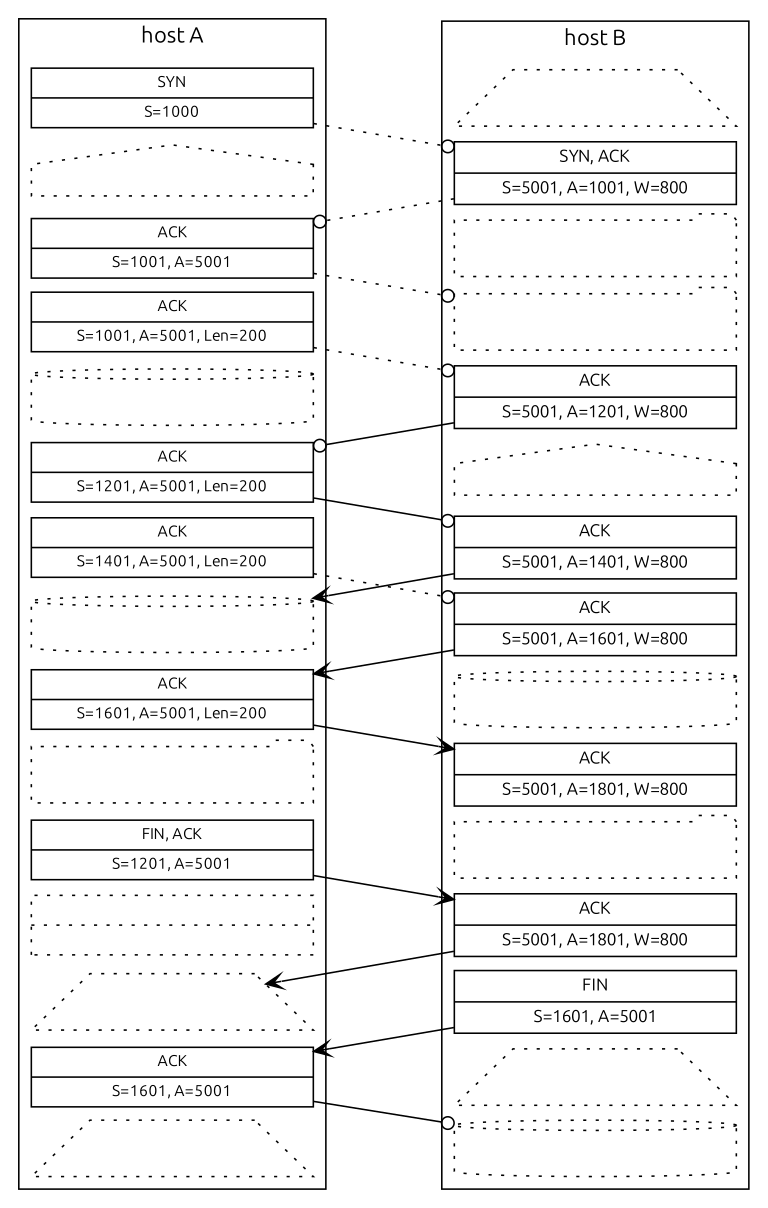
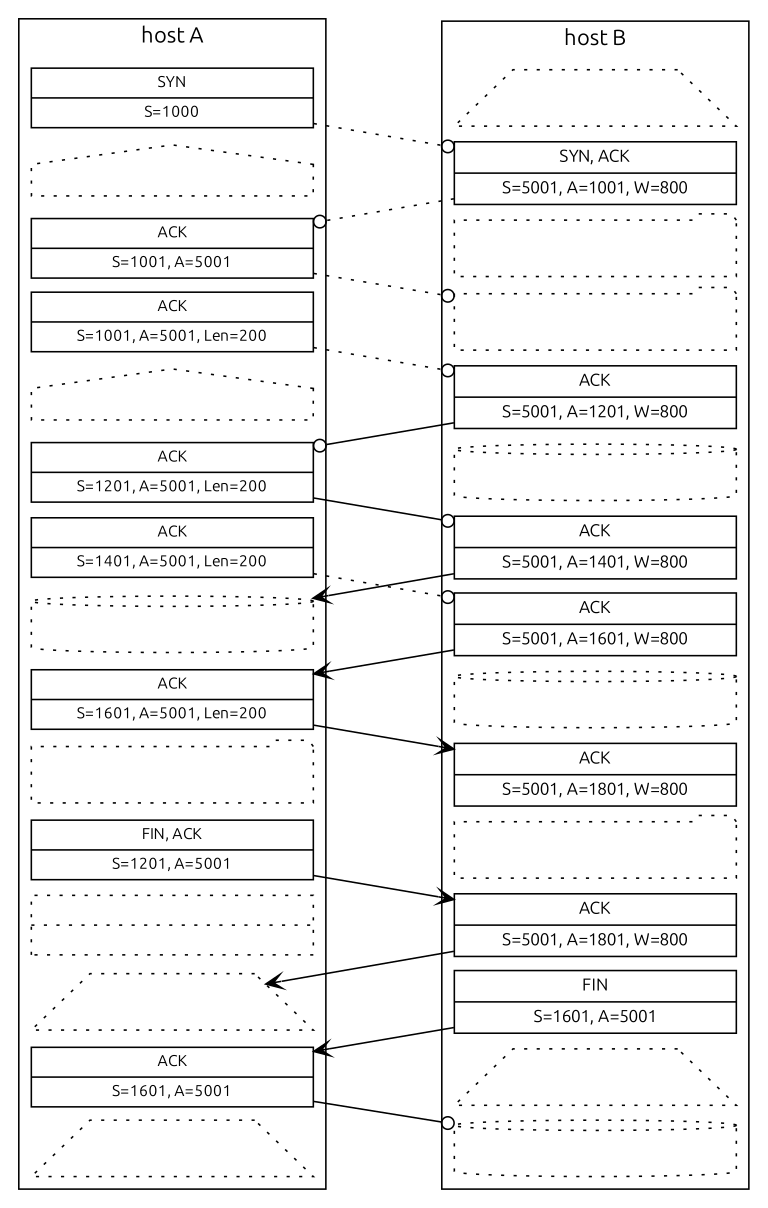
(172, 397) -> (172, 397)
(595, 472) -> (595, 472)
